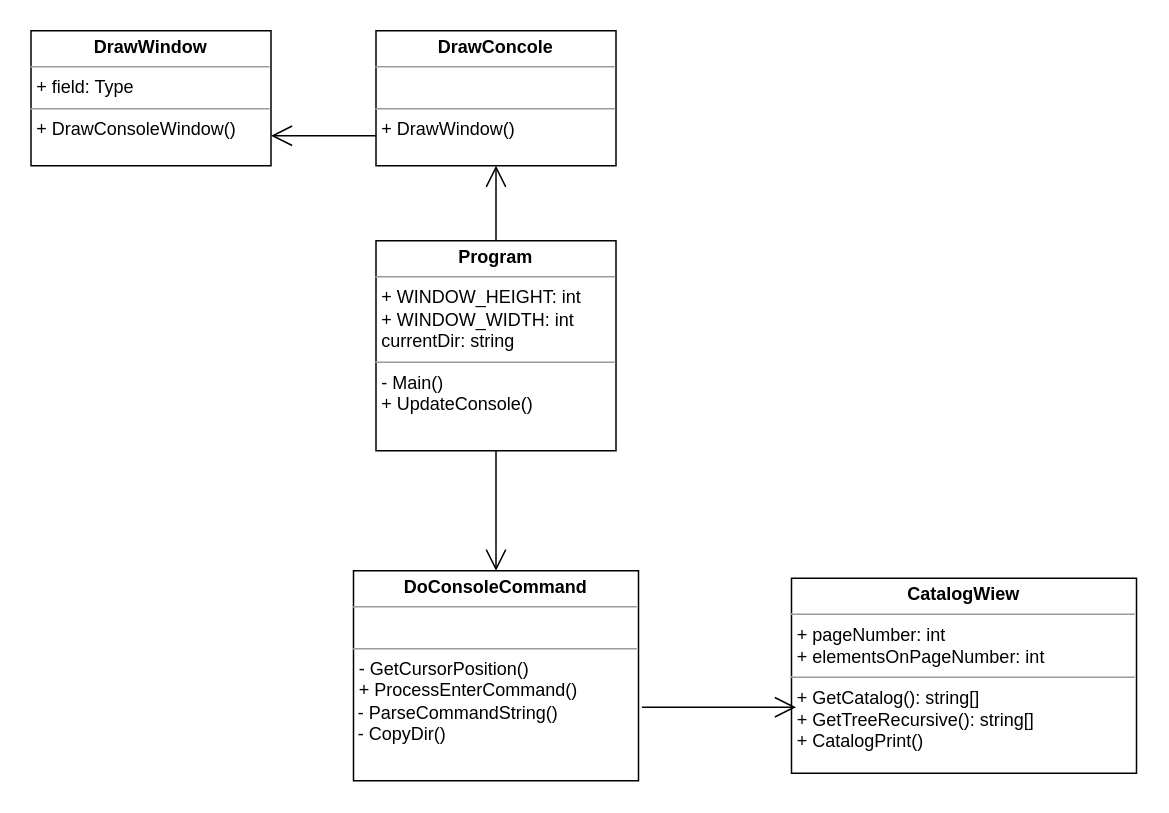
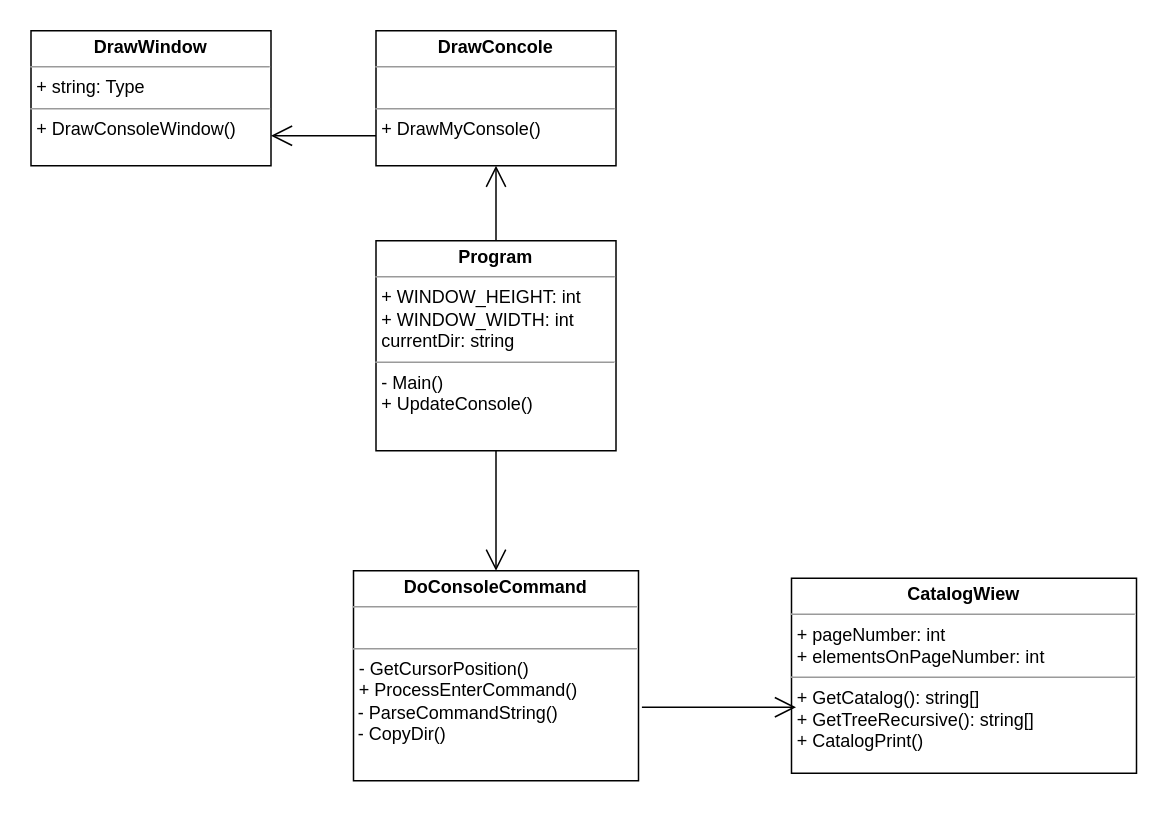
(442, 52) -> (457, 52)
(130, 63) -> (130, 63)
